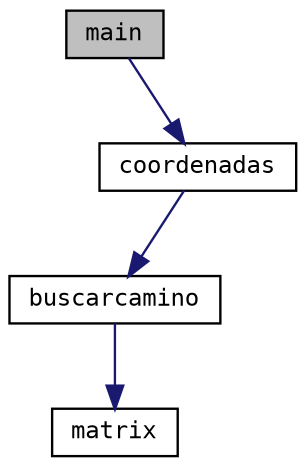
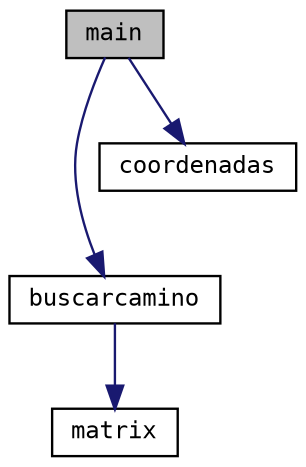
(163, 224) -> (76, 155)
